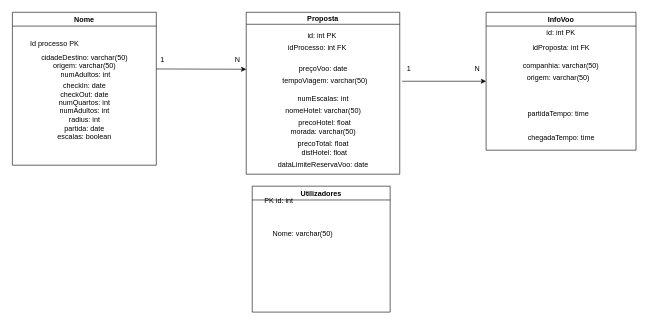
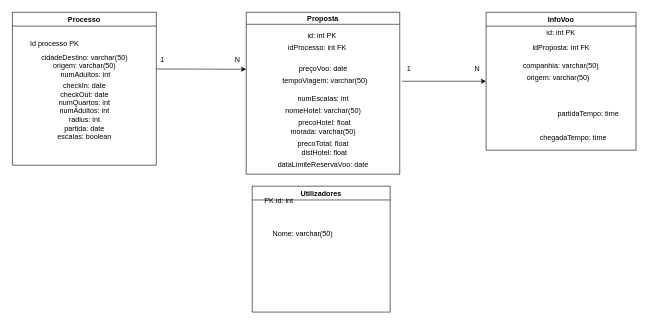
(84, 20) -> (84, 20)
(558, 114) -> (588, 114)
(561, 138) -> (573, 138)
